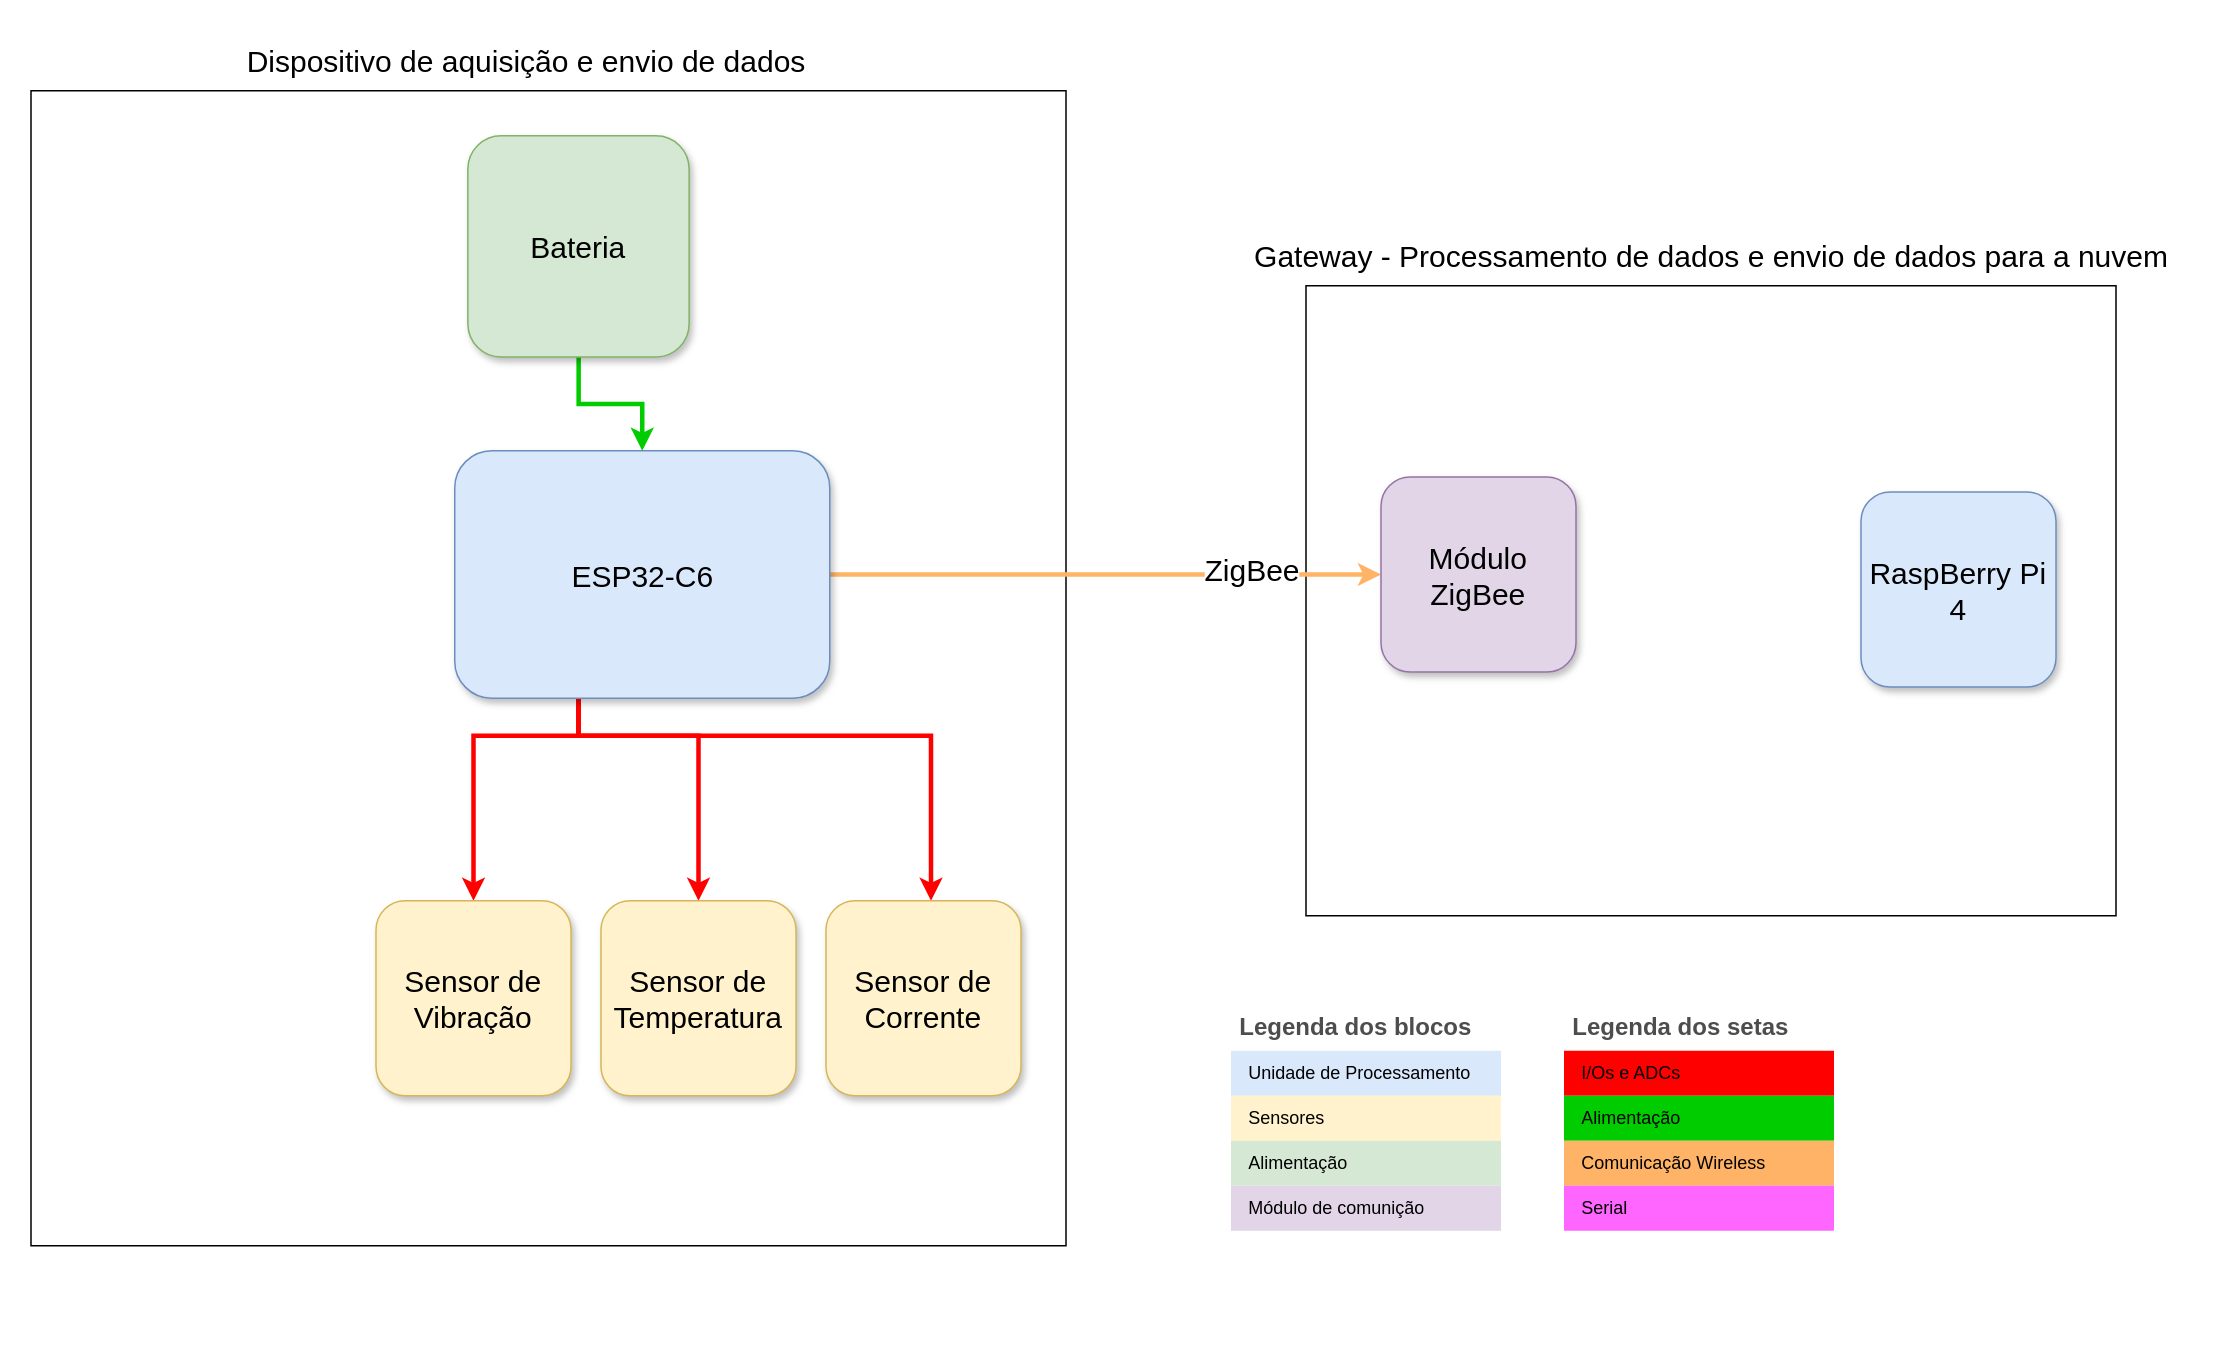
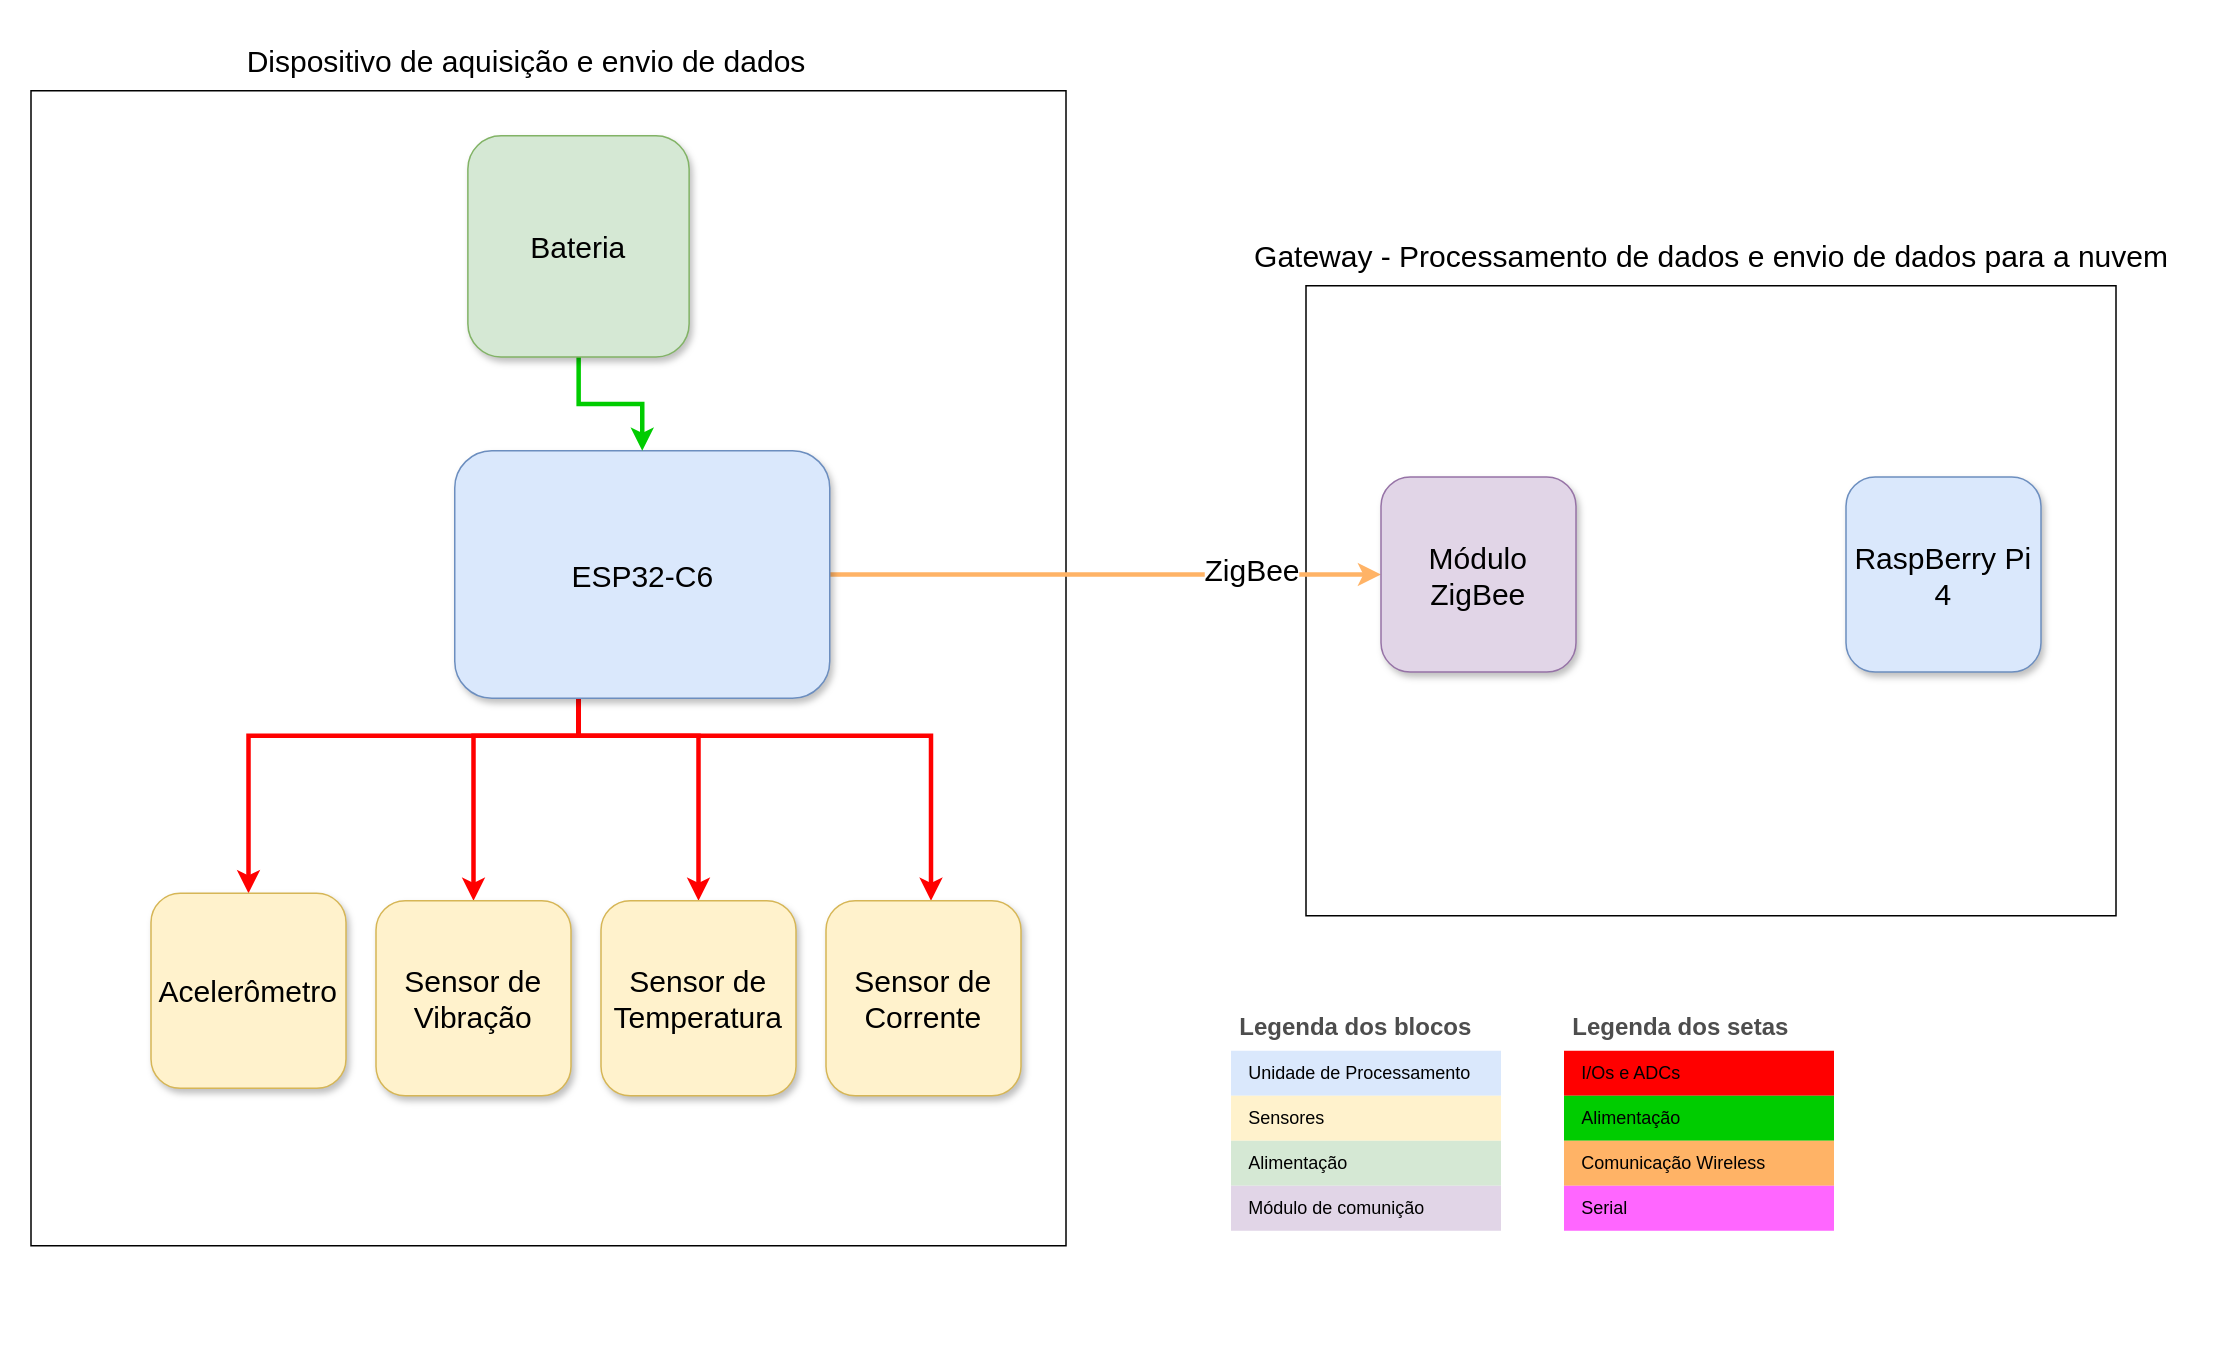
(1958, 590) -> (1943, 575)
none -> (289, 736)
none -> (248, 991)
